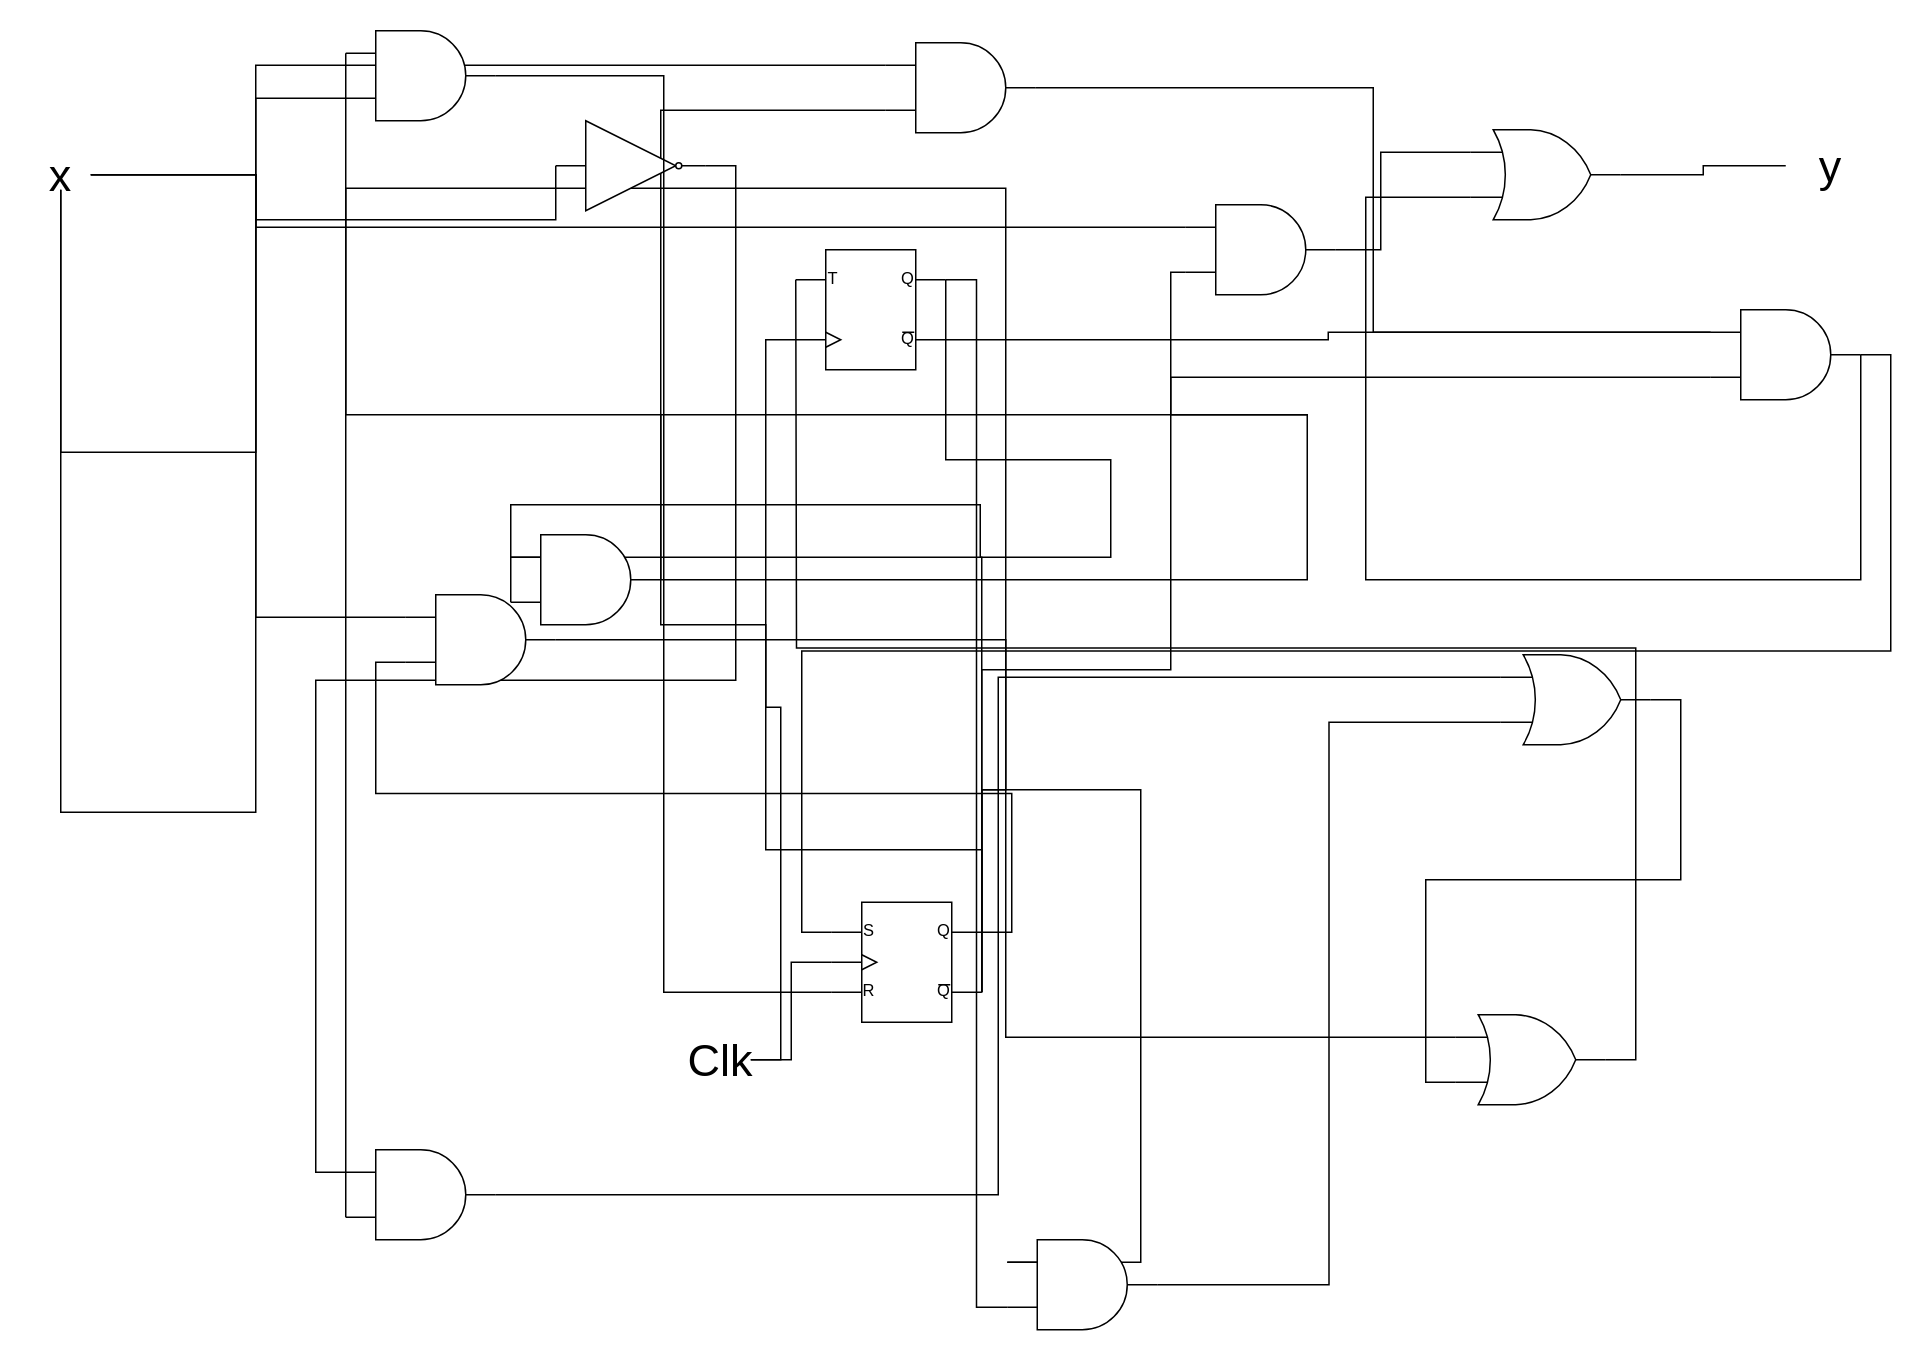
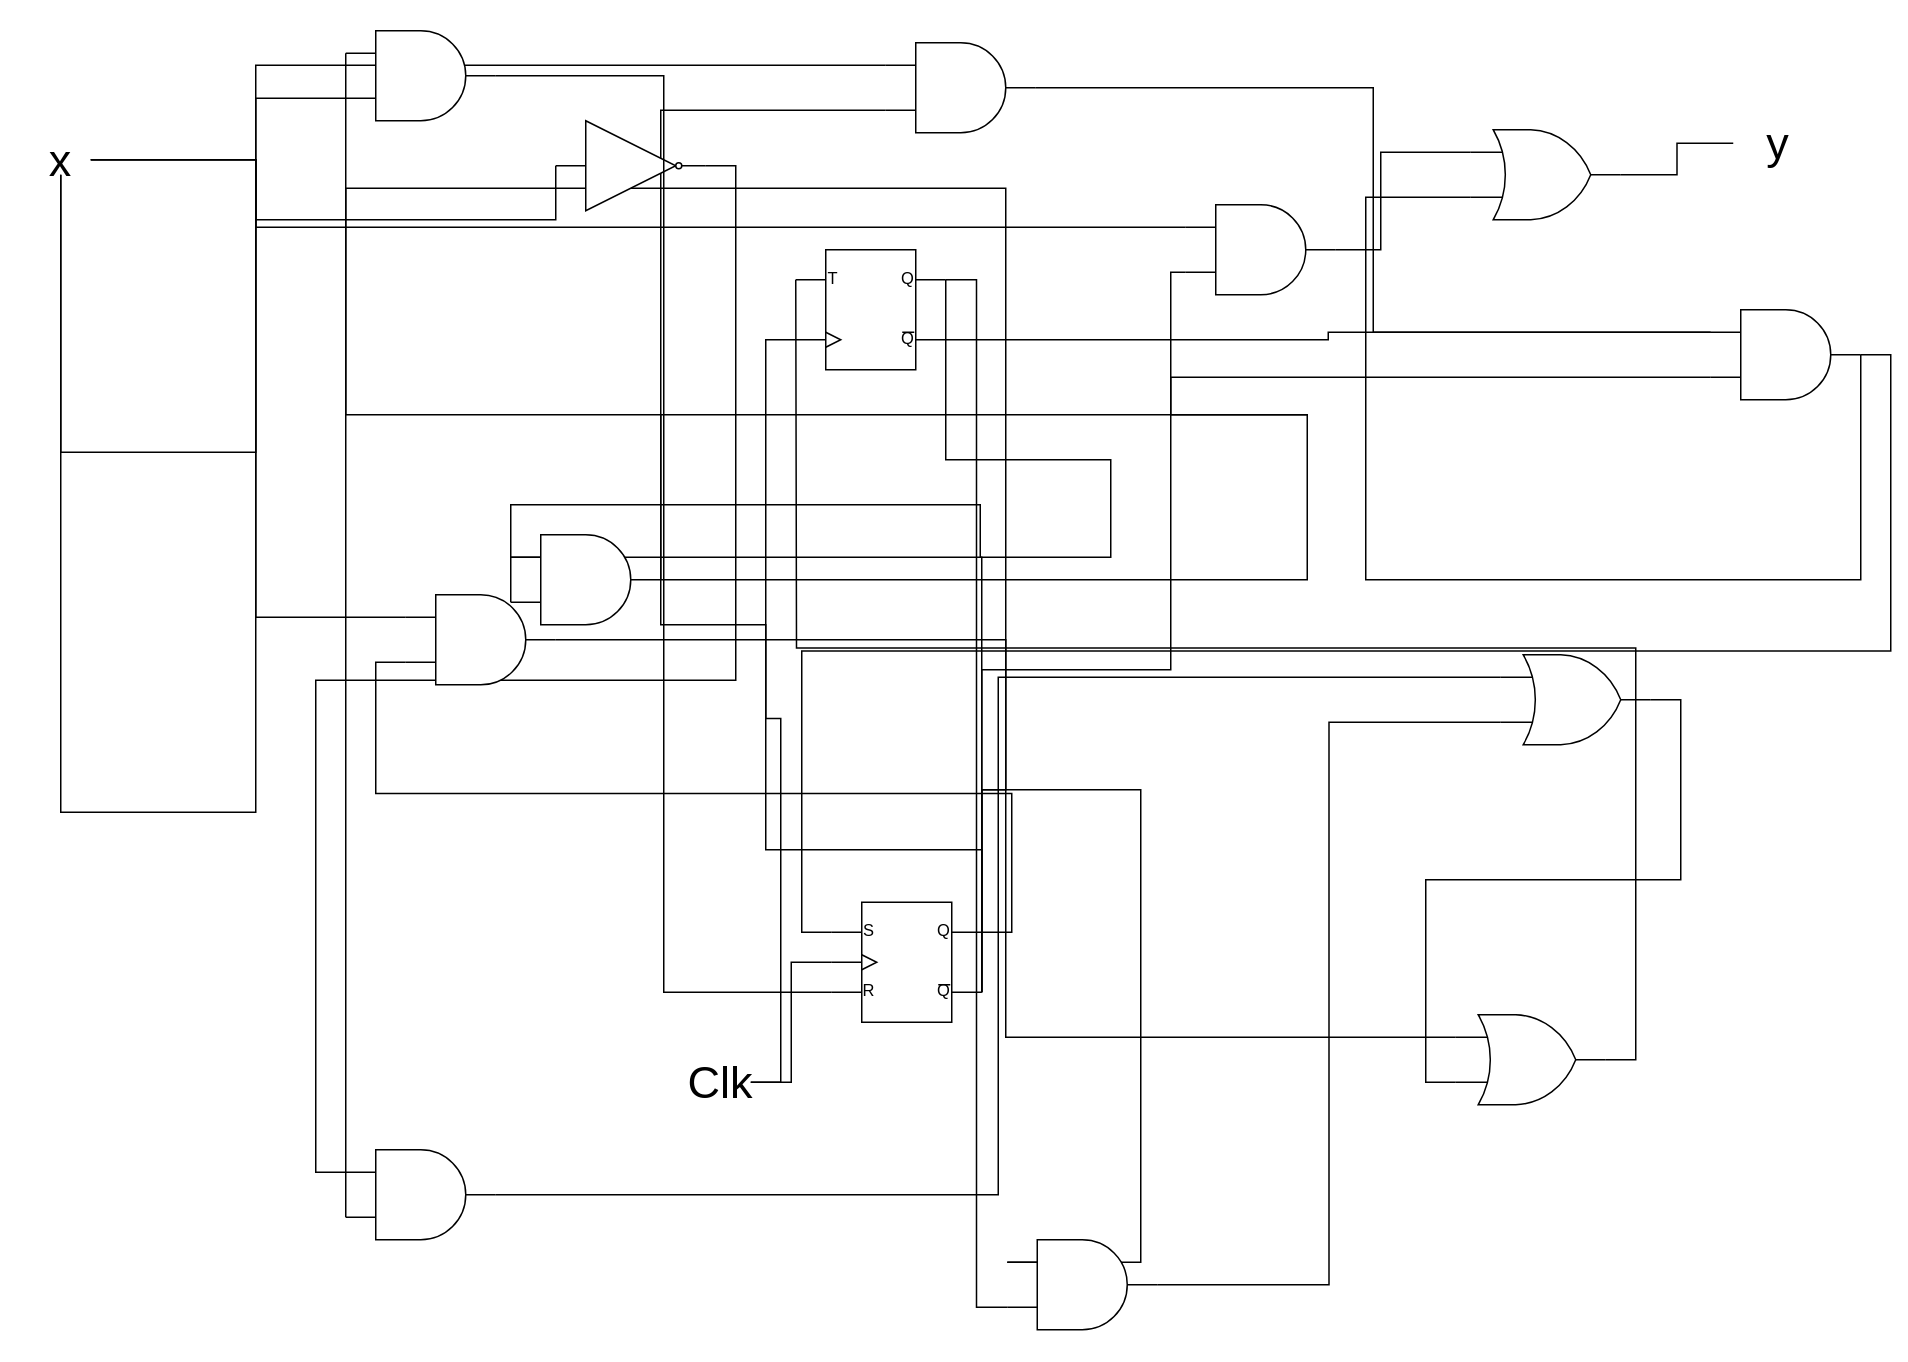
(1831, 166) -> (1778, 143)
(61, 175) -> (61, 160)
(721, 1060) -> (721, 1082)
